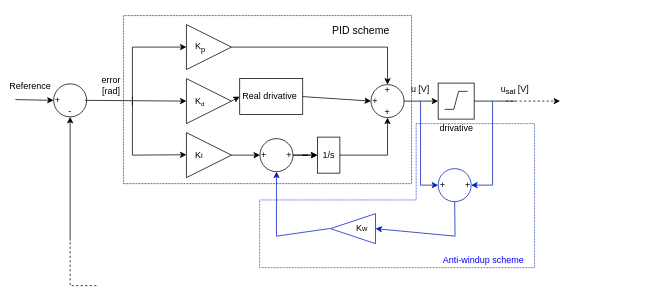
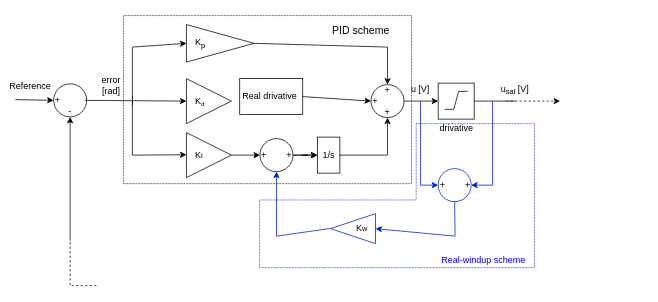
(209, 47) -> (220, 43)
(233, 100) -> none
(483, 260) -> (483, 260)
